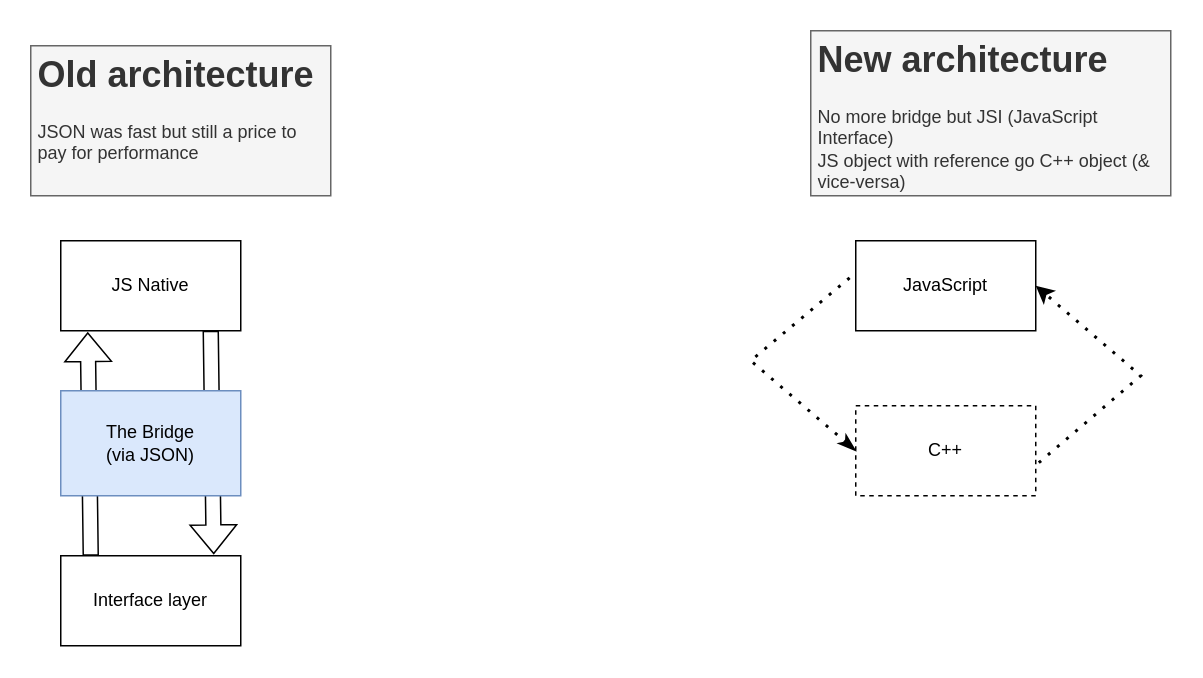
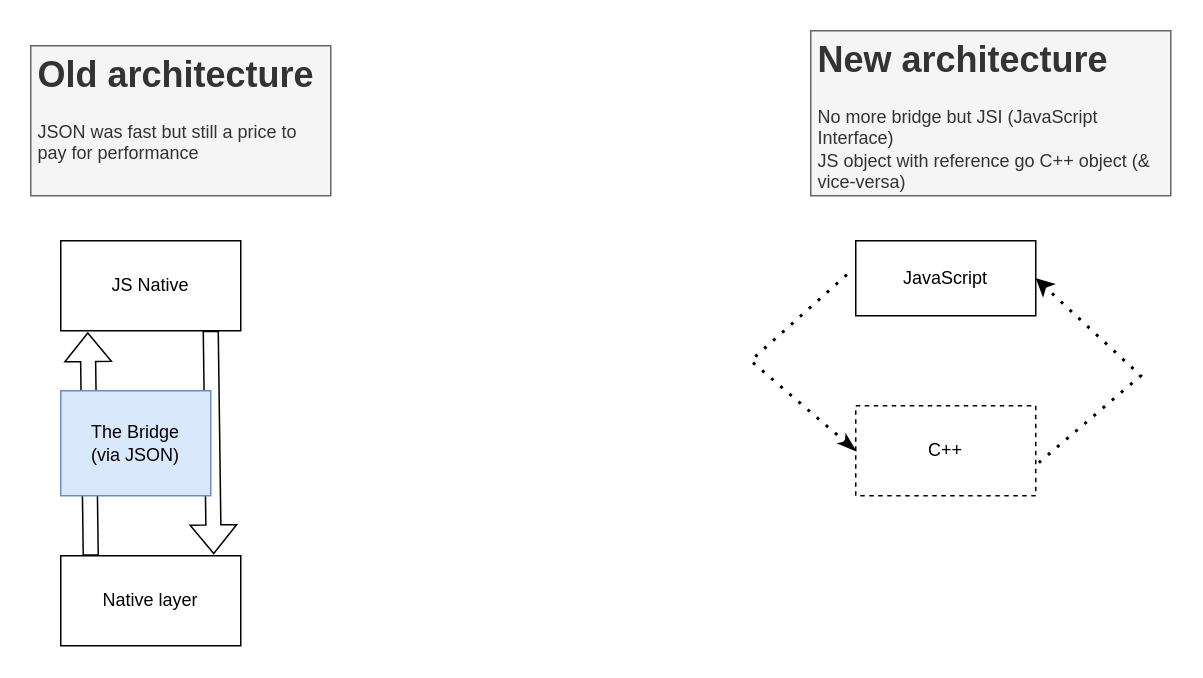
(946, 286) -> (946, 278)
(151, 443) -> (136, 443)
(151, 601) -> (151, 601)
